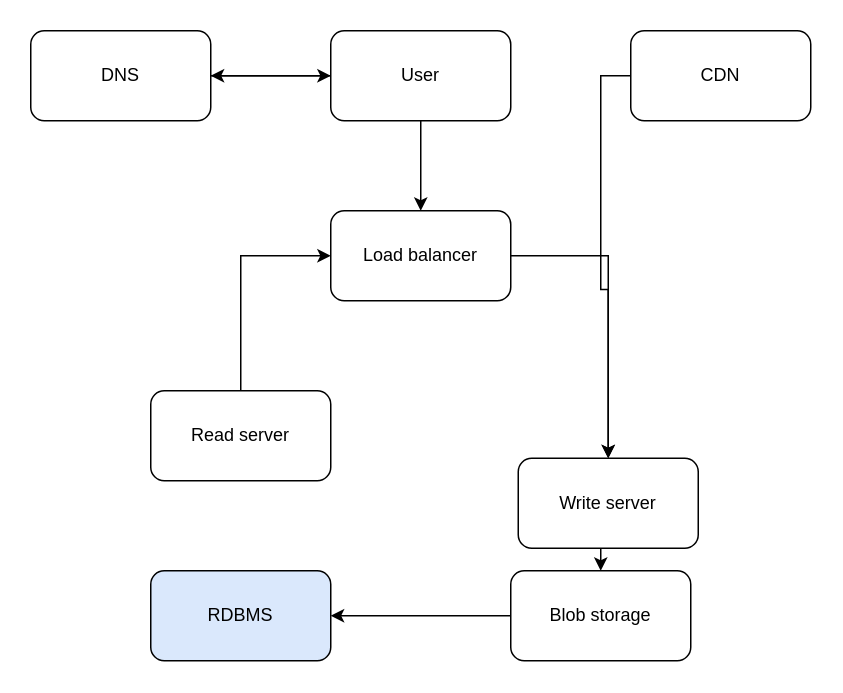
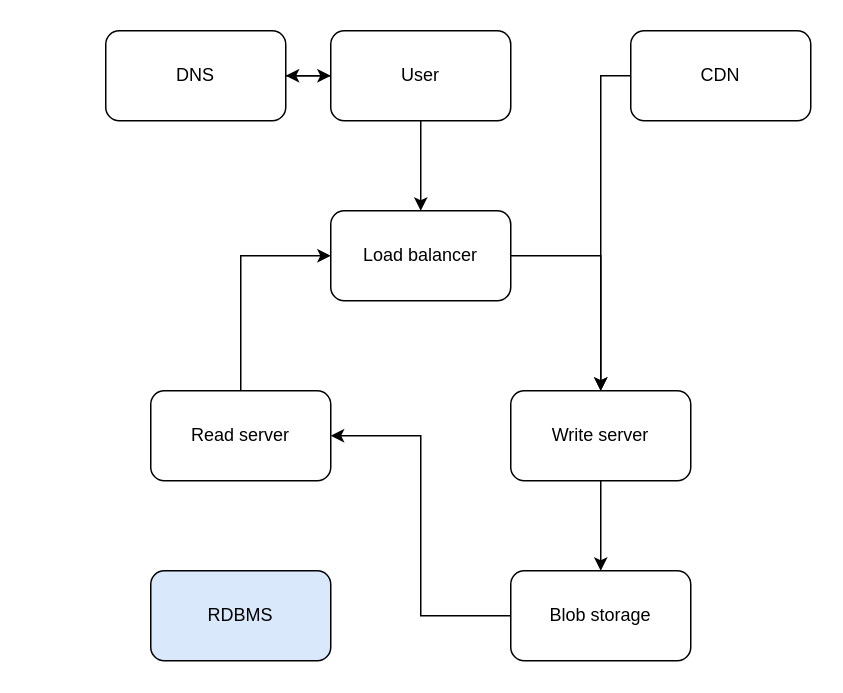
(121, 76) -> (196, 76)
(608, 503) -> (601, 436)
(381, 616) -> (421, 487)
